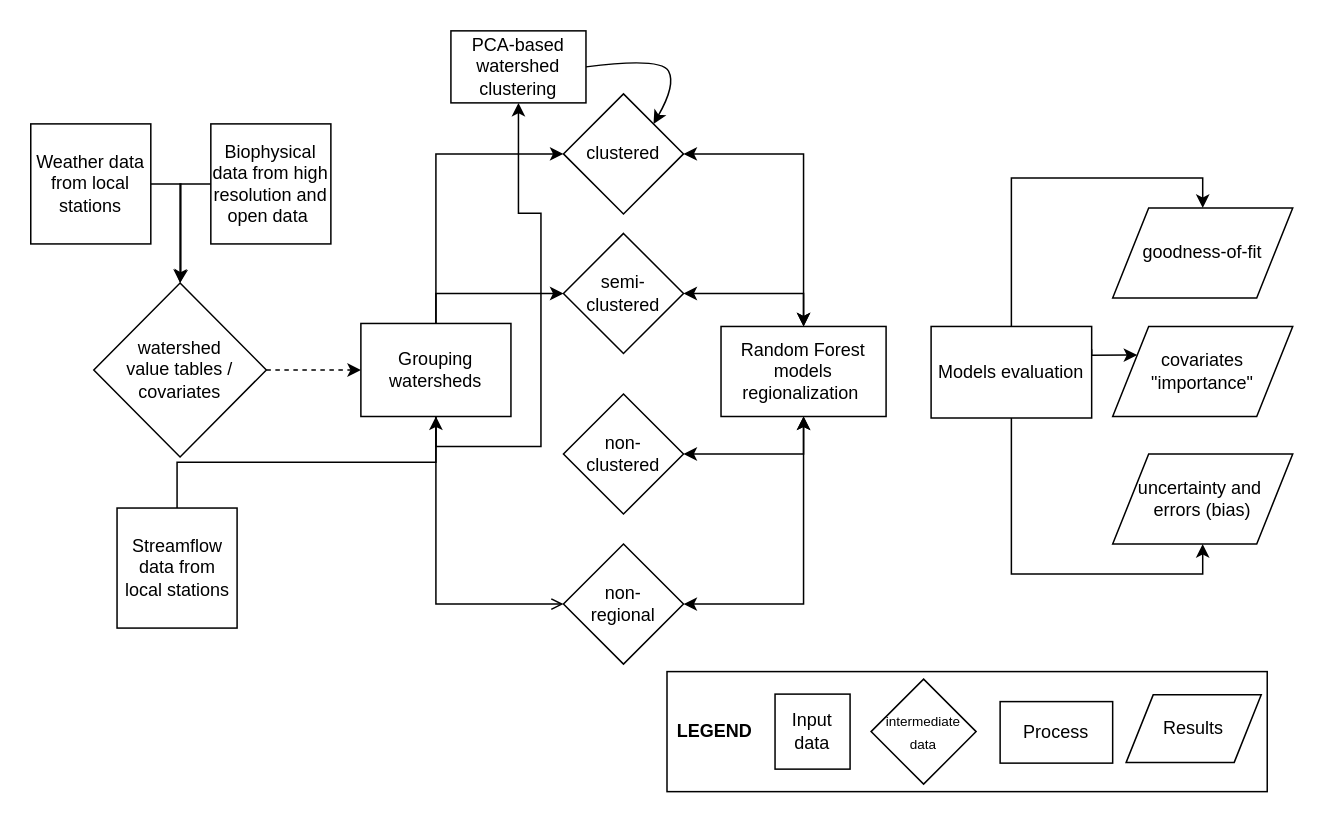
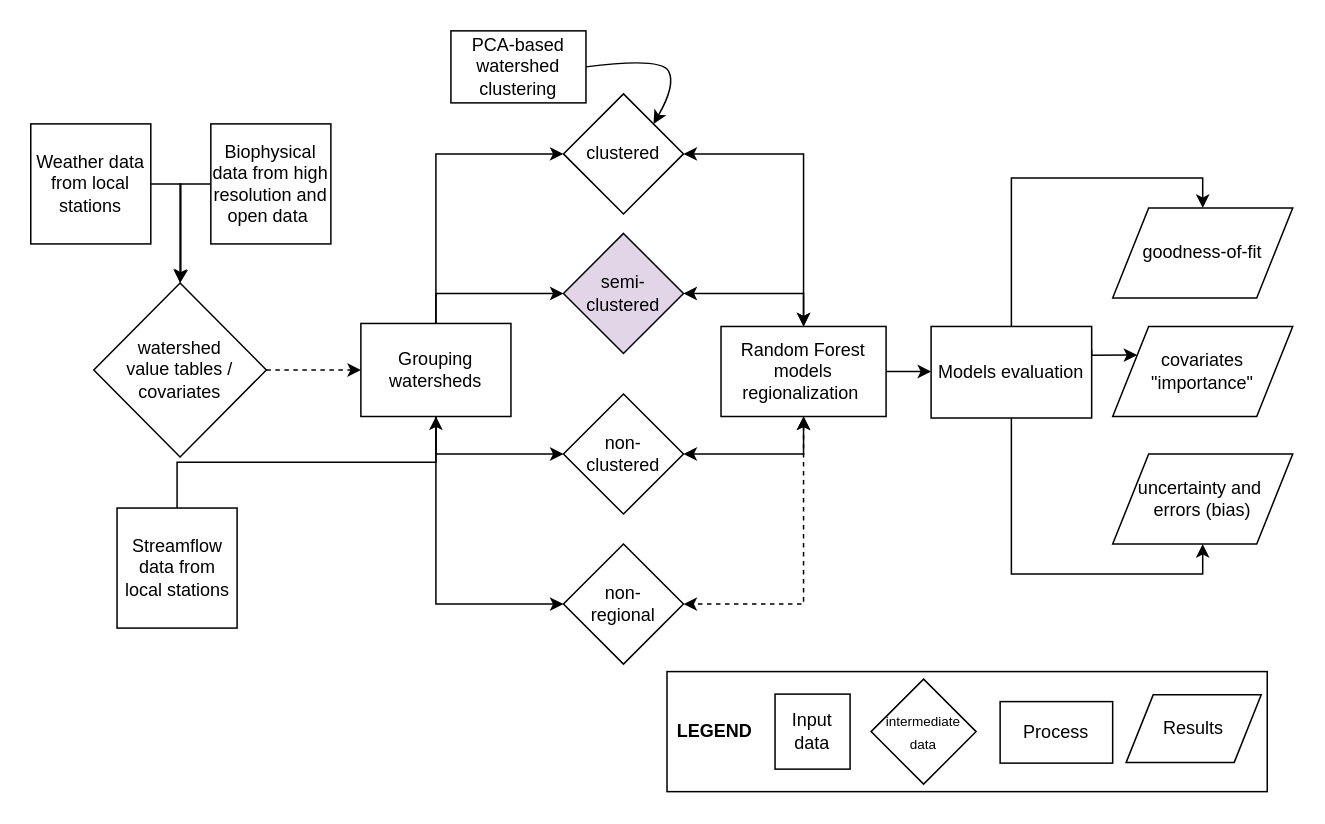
(623, 293) -> (623, 293)
(541, 320) -> (495, 454)
none -> (903, 371)
(803, 585) -> (803, 585)
(554, 604) -> (552, 604)
